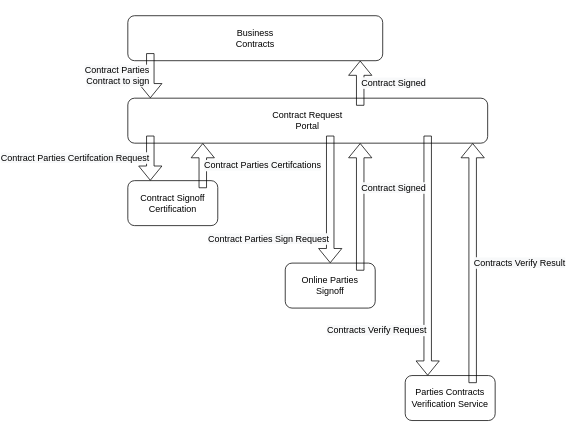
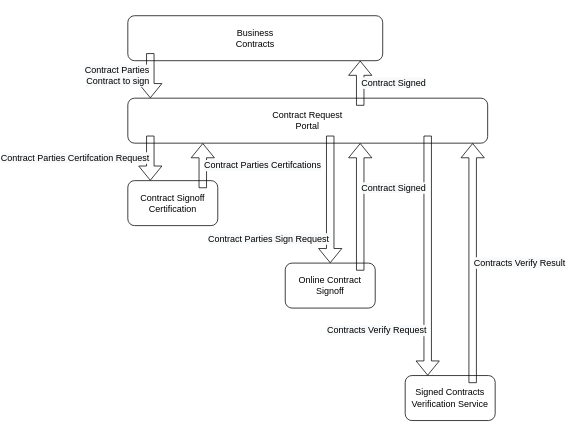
(330, 285) -> (330, 285)
(450, 398) -> (450, 398)
